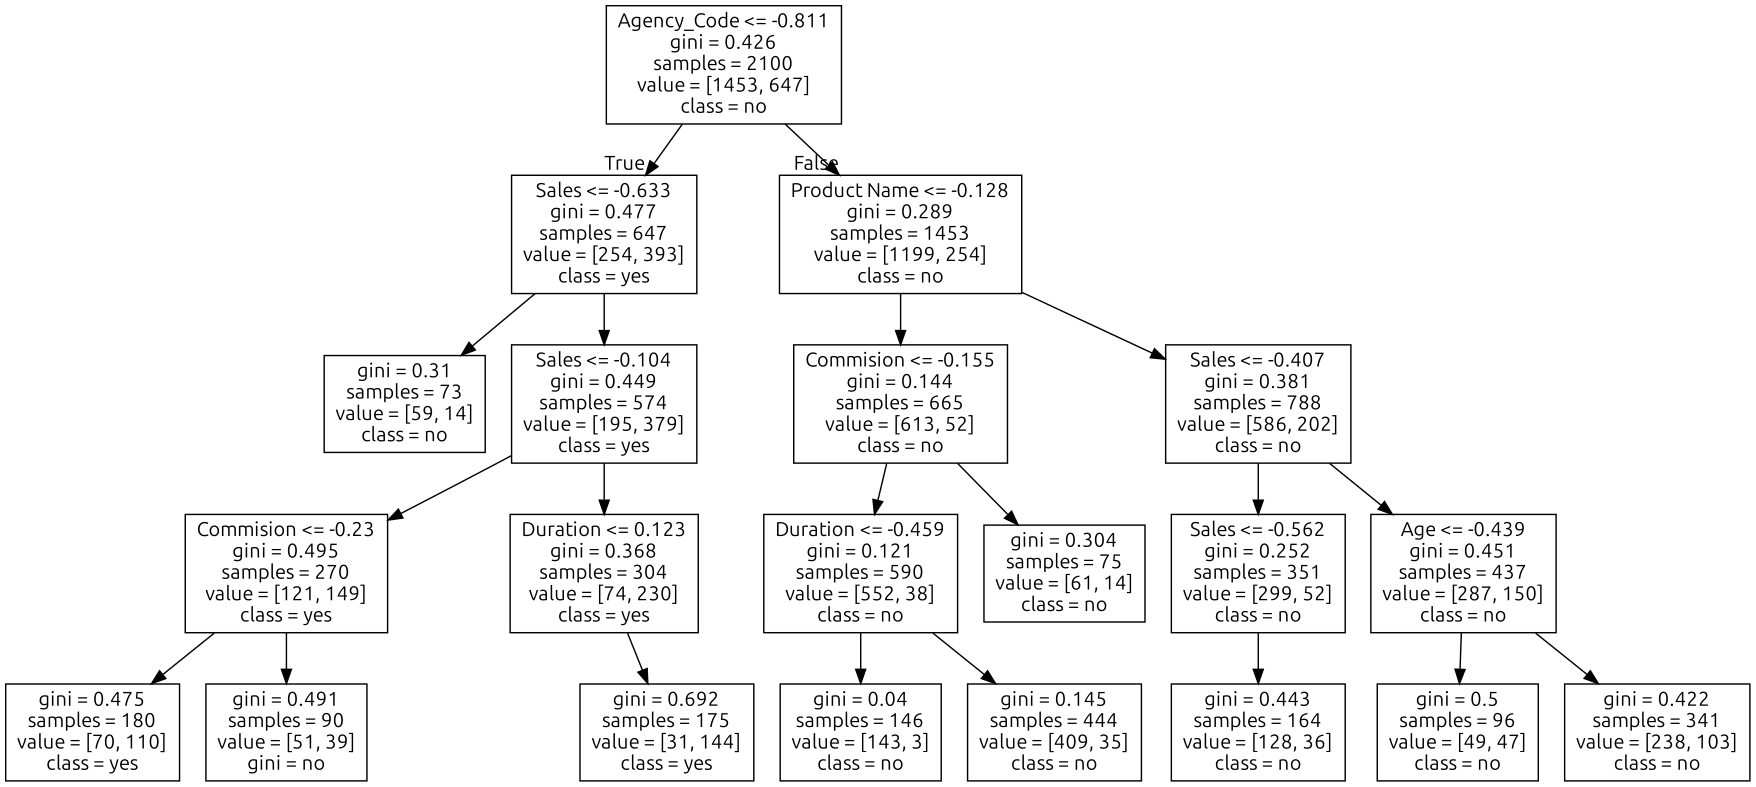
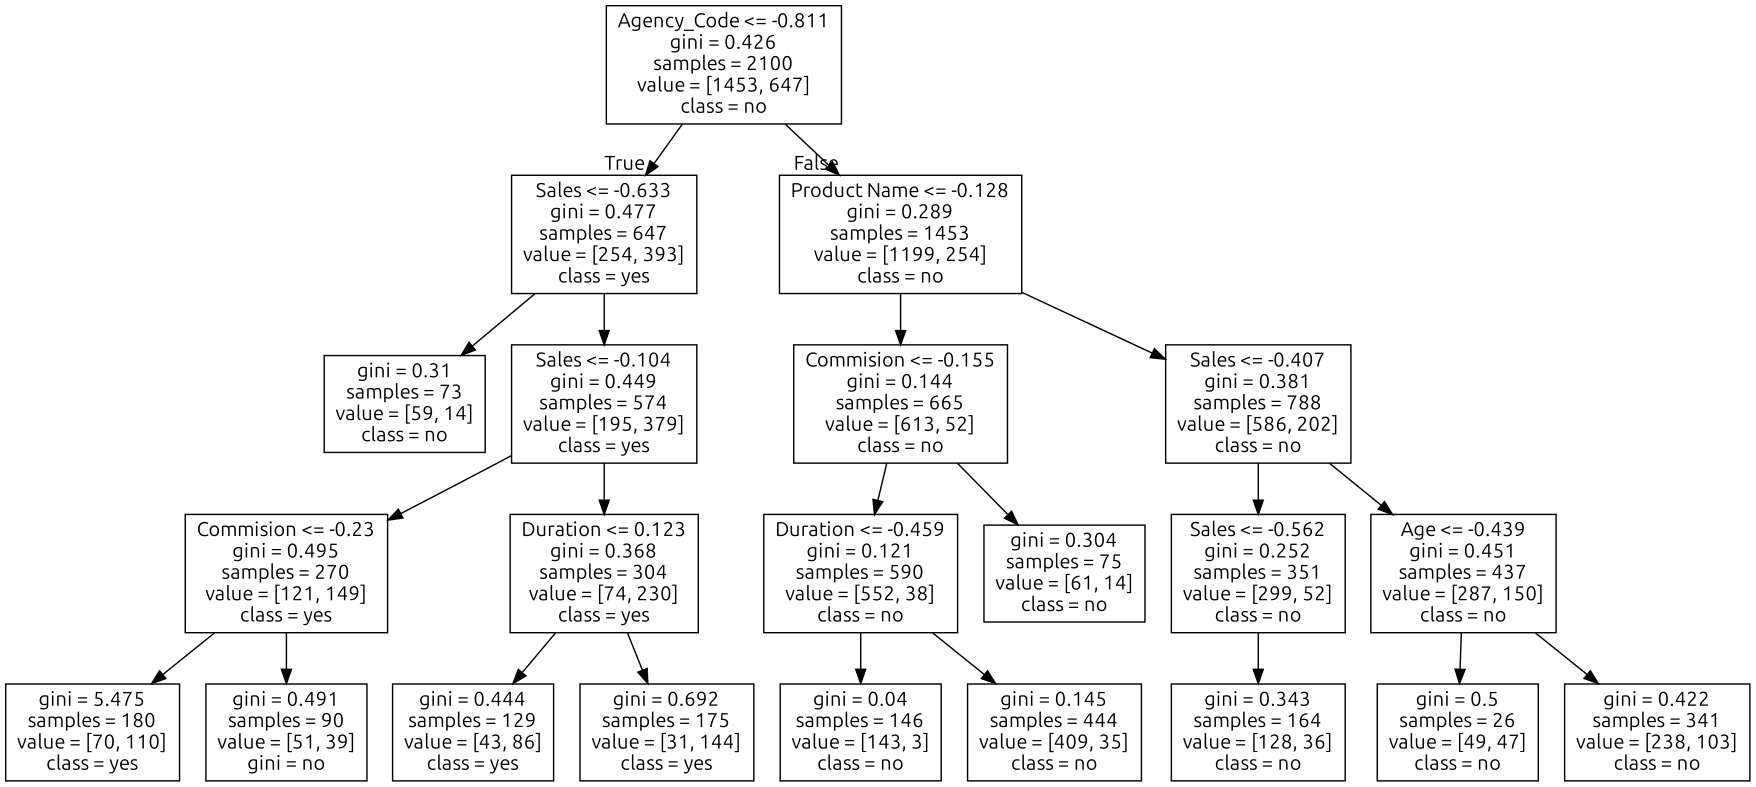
(93, 732) -> (93, 732)
none -> (473, 732)
(1258, 732) -> (1258, 732)
(1458, 732) -> (1458, 732)
